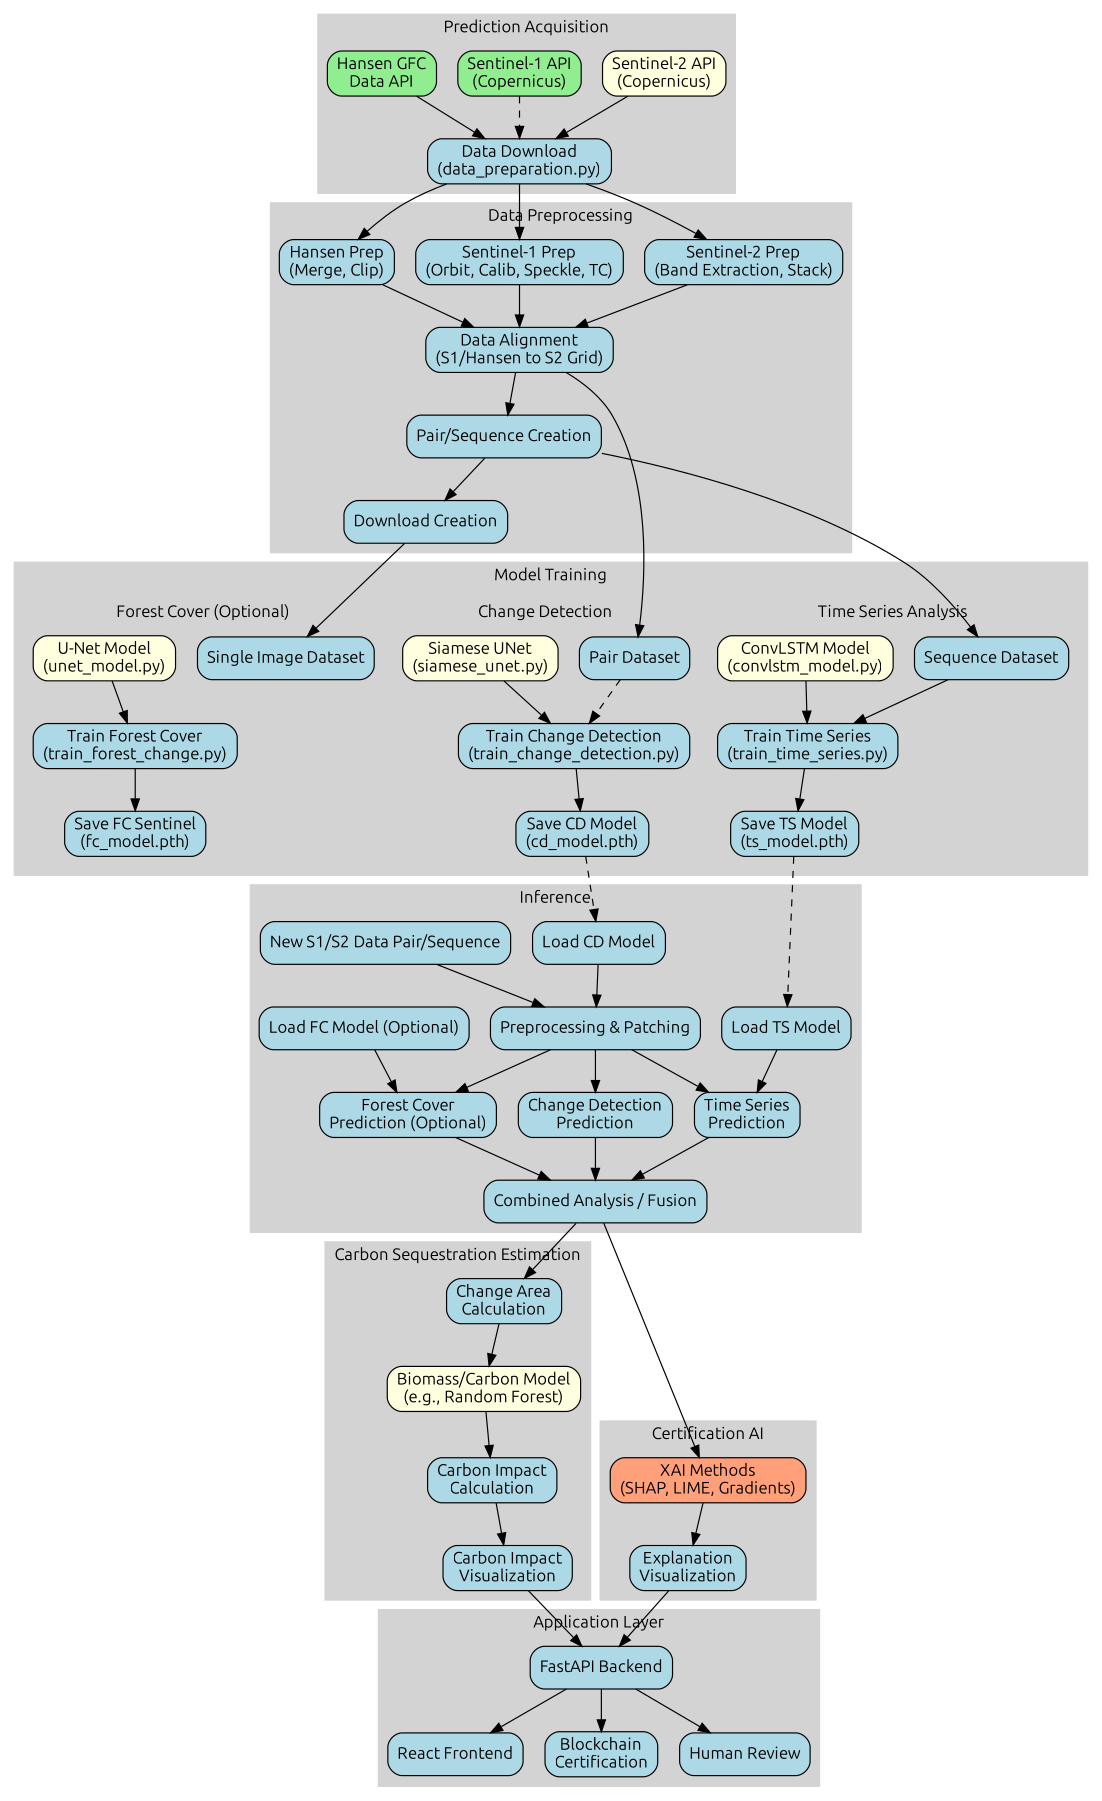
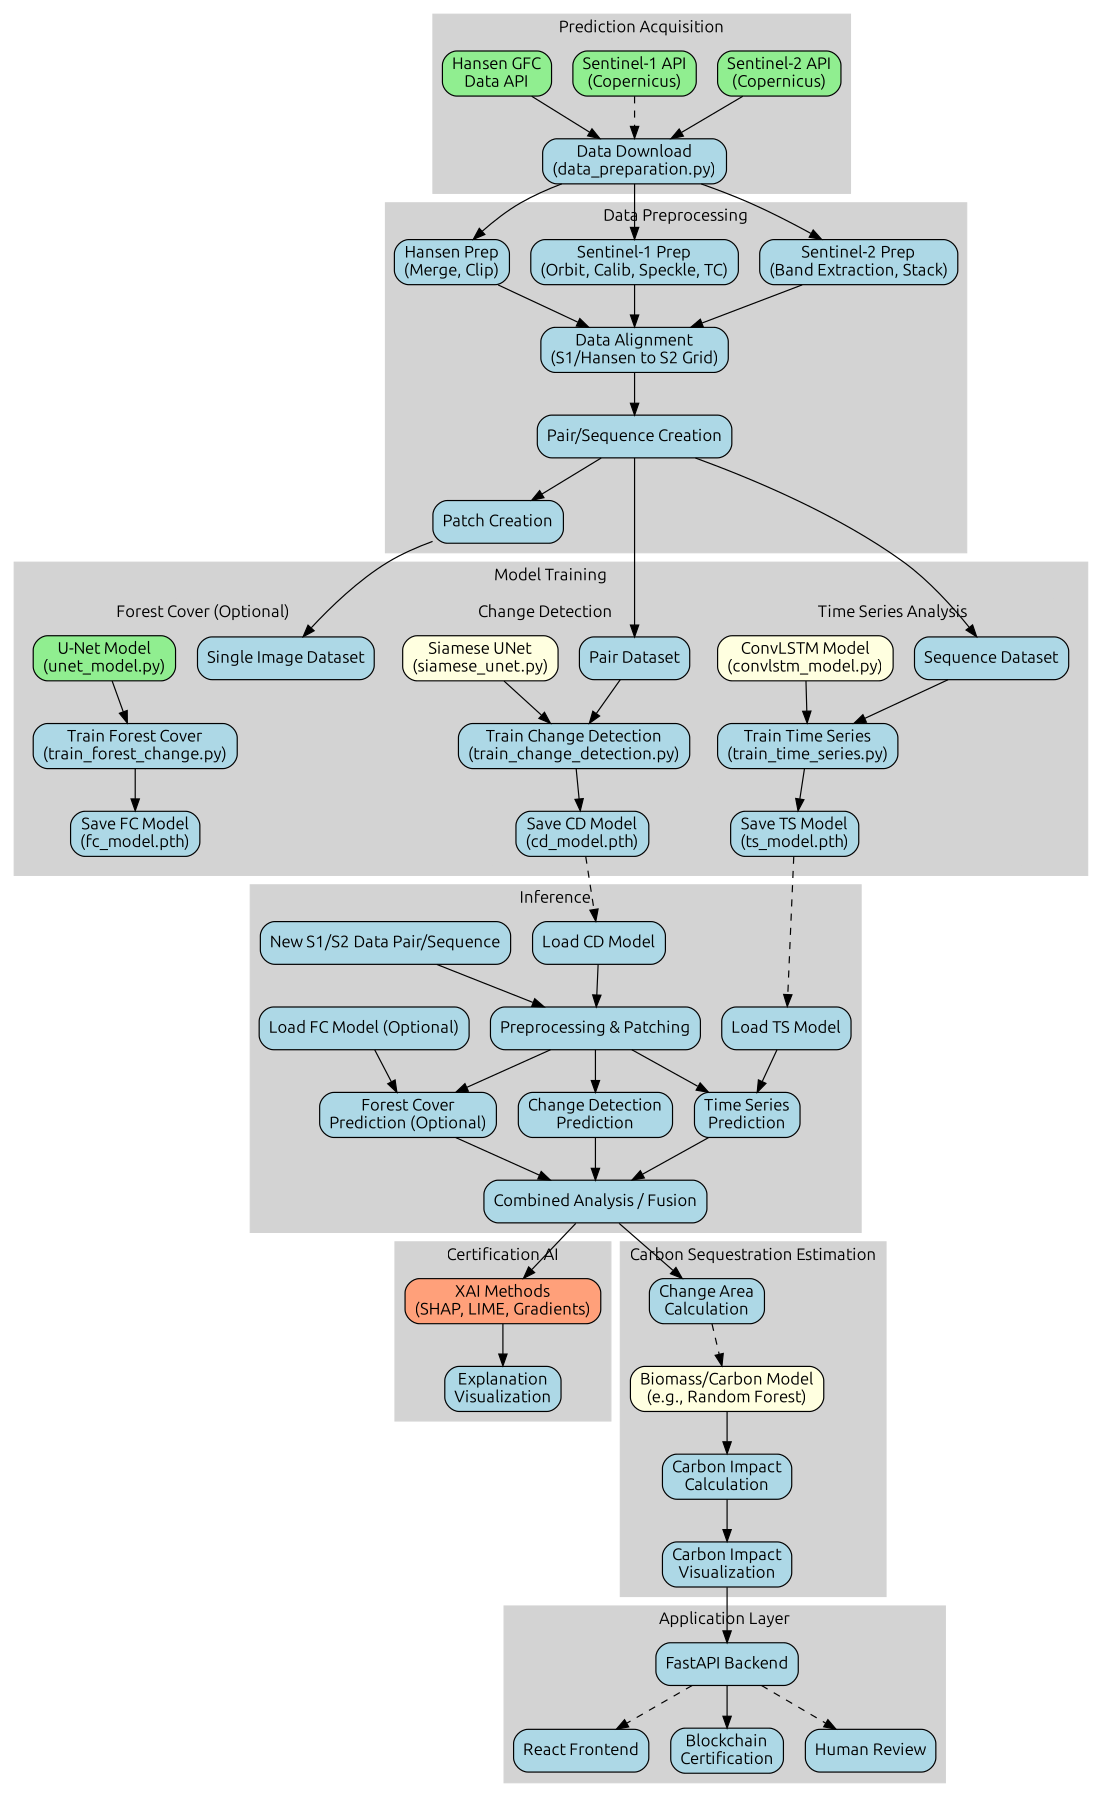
(664, 74) -> (779, 74)
(637, 486) -> (635, 541)
(426, 522) -> (498, 522)
(104, 658) -> (104, 658)
(608, 697) -> (608, 697)
(135, 834) -> (135, 834)
(495, 1339) -> (716, 1339)
(645, 1618) -> none
(534, 1708) -> (660, 1704)
(668, 1708) -> (794, 1704)
